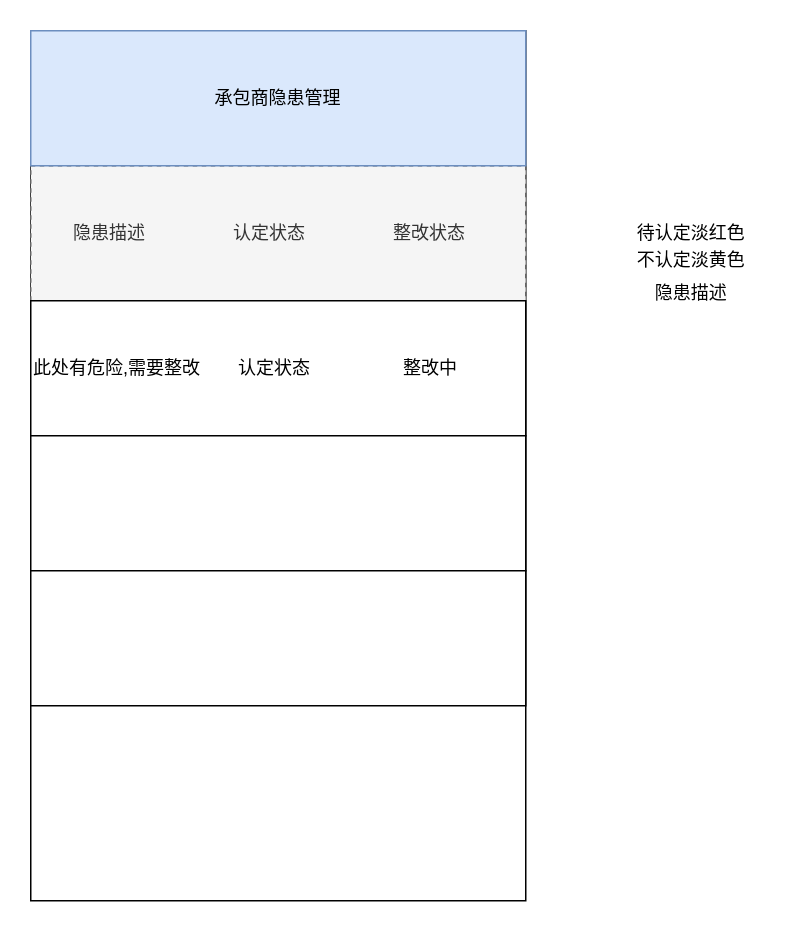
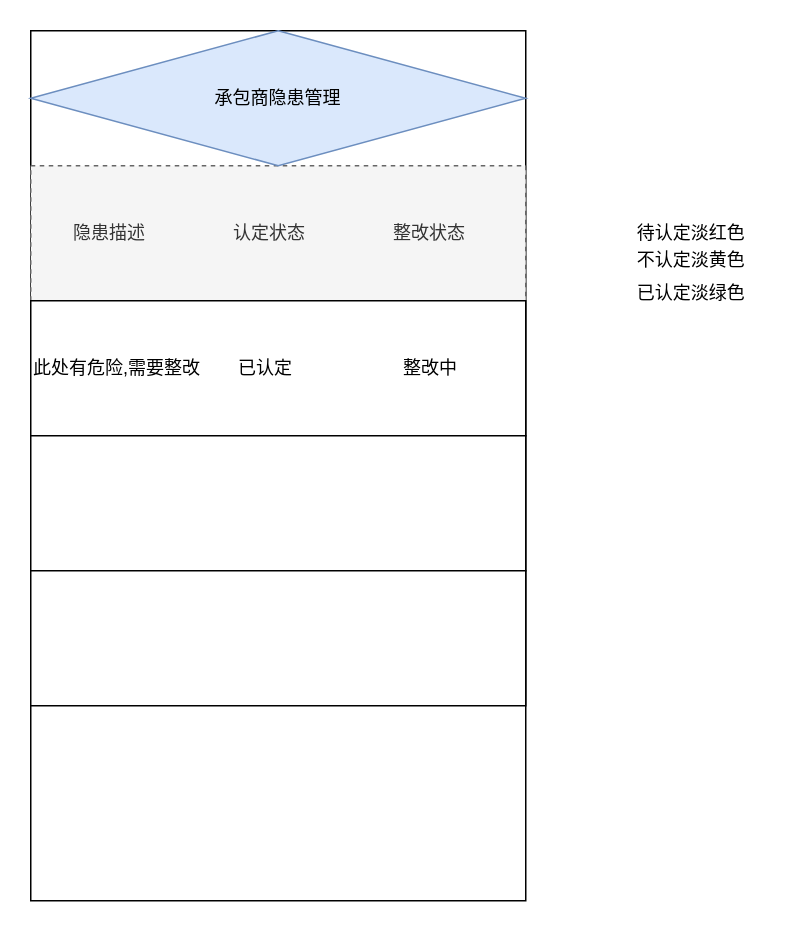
(278, 98) -> (278, 98)
(692, 293) -> (692, 293)
(242, 368) -> (233, 368)
